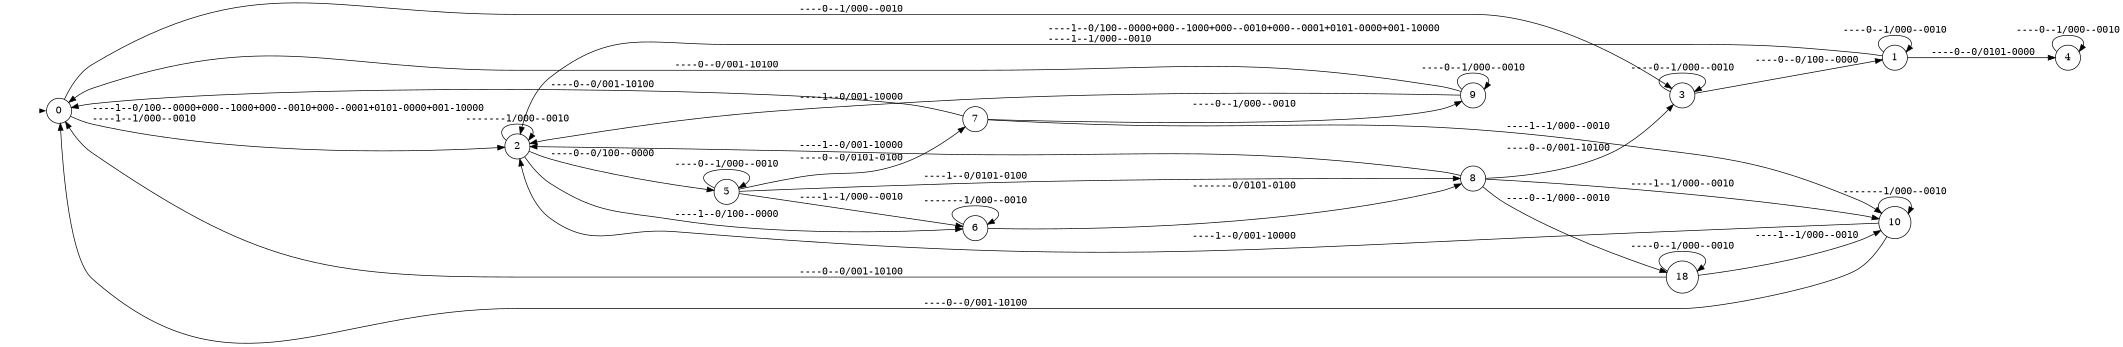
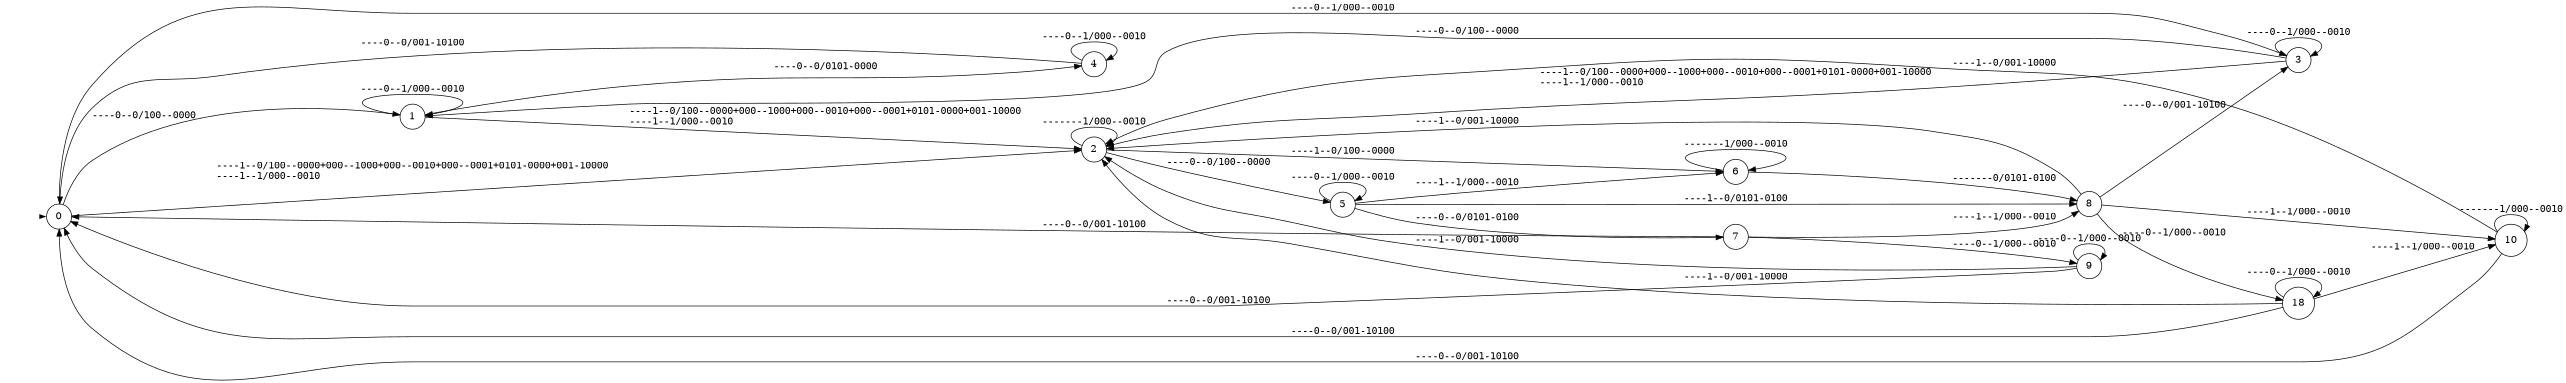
none -> (534, 51)
none -> (1699, 100)
none -> (212, 116)
(1437, 127) -> (1912, 236)
none -> (1680, 292)
